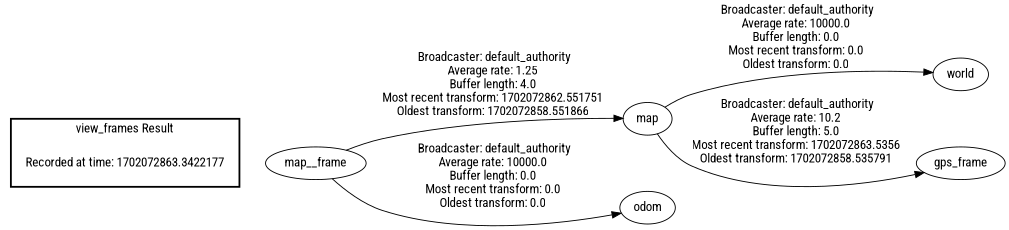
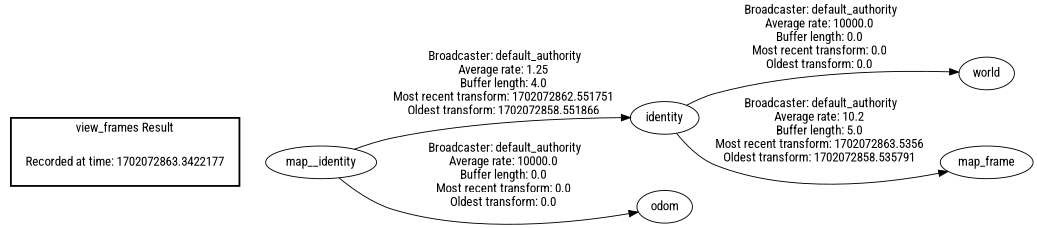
(648, 119) -> (665, 118)
(316, 163) -> (321, 162)
(961, 163) -> (987, 162)
